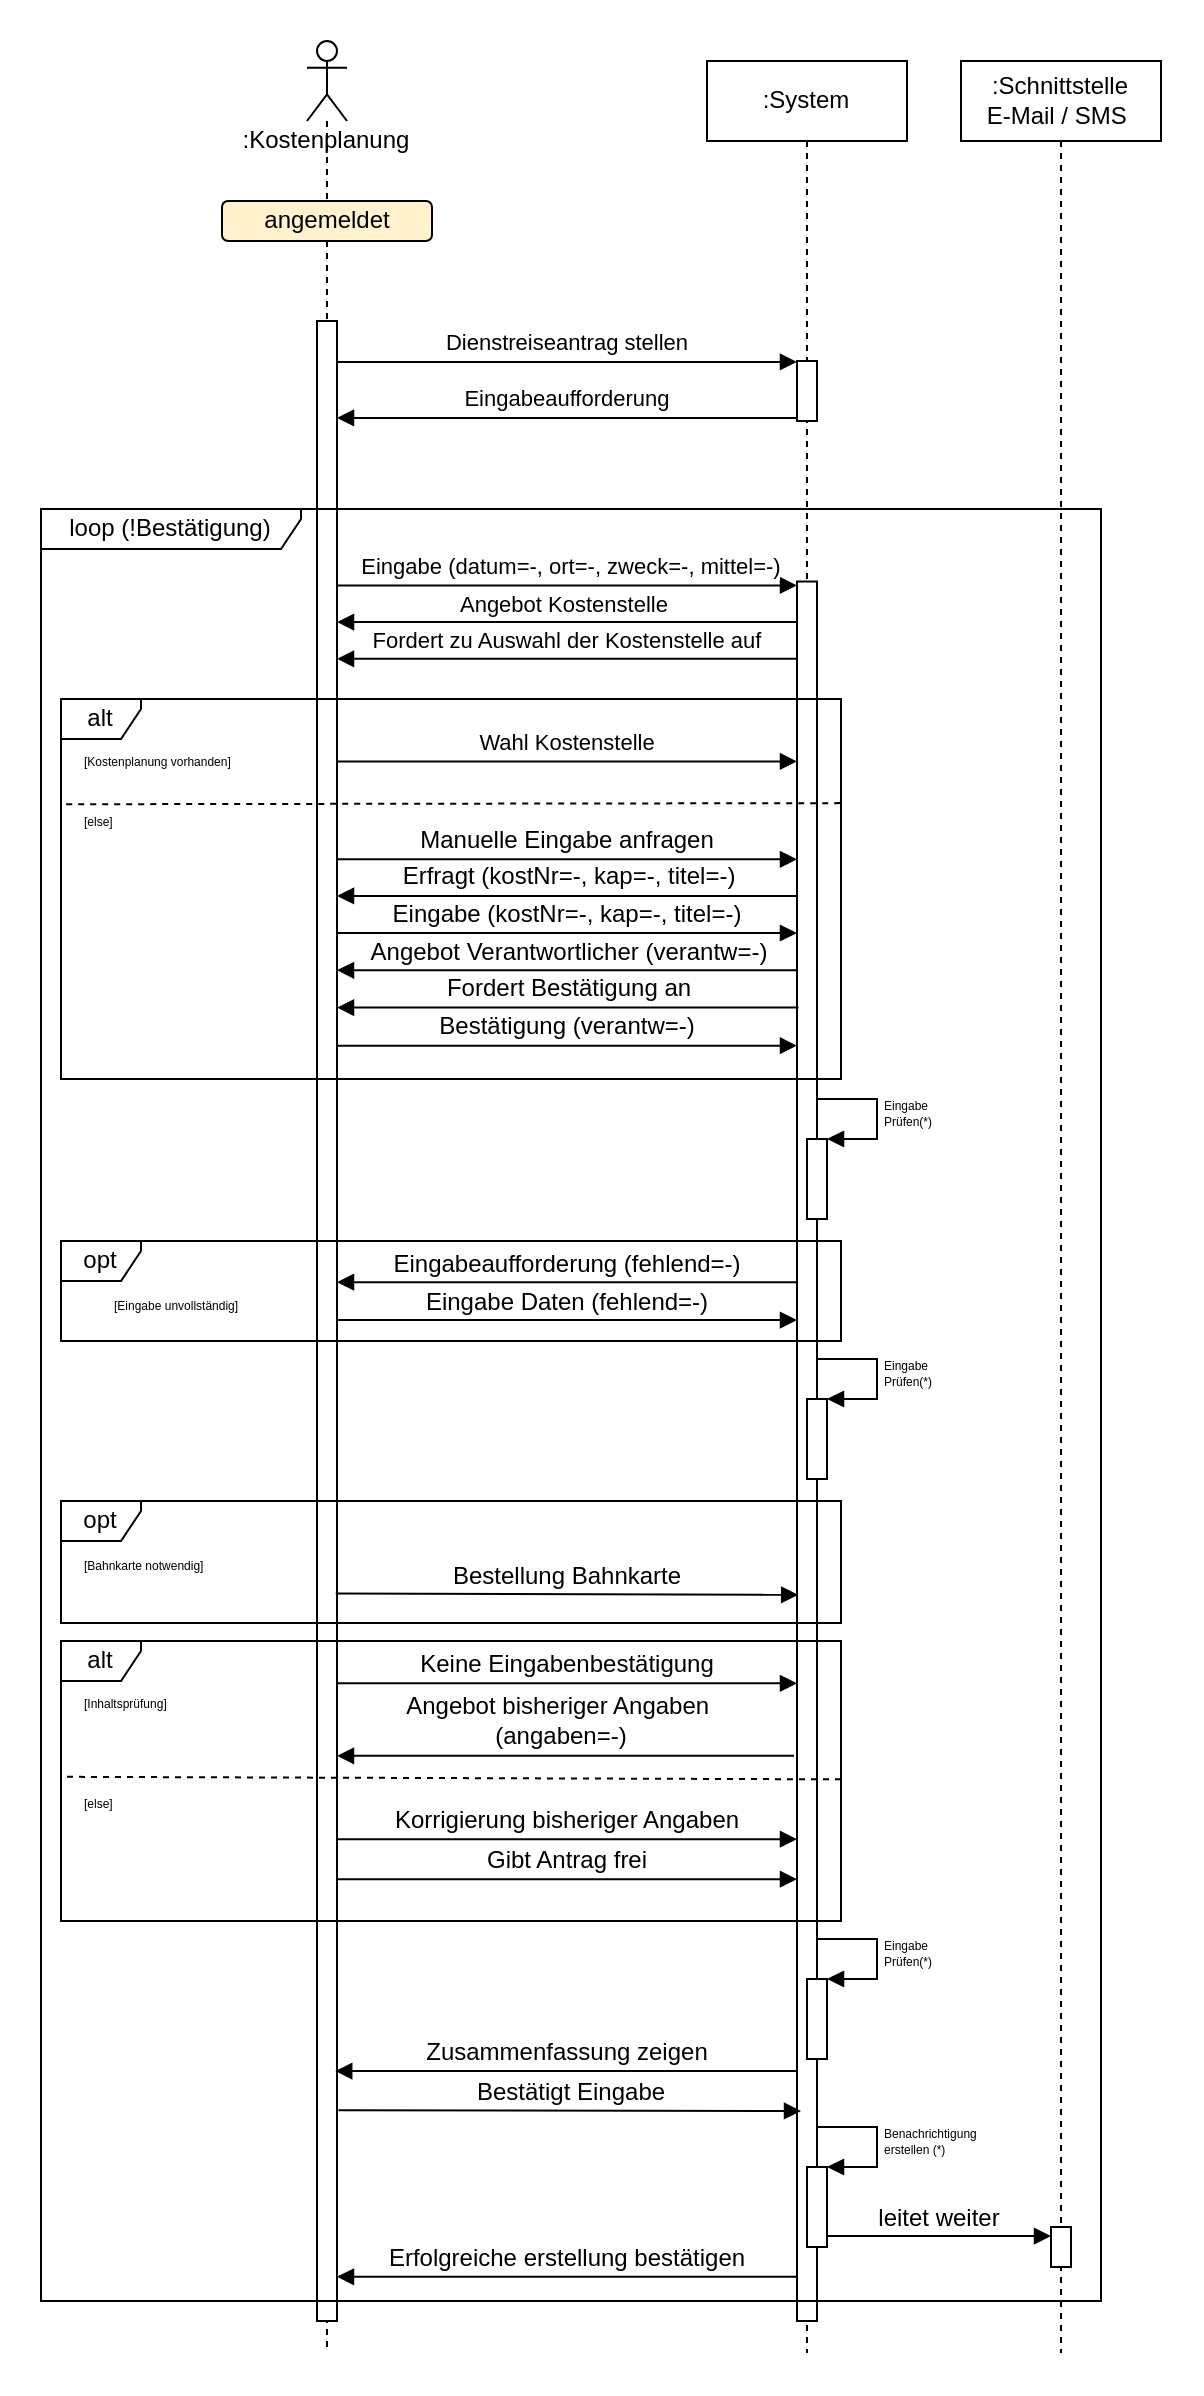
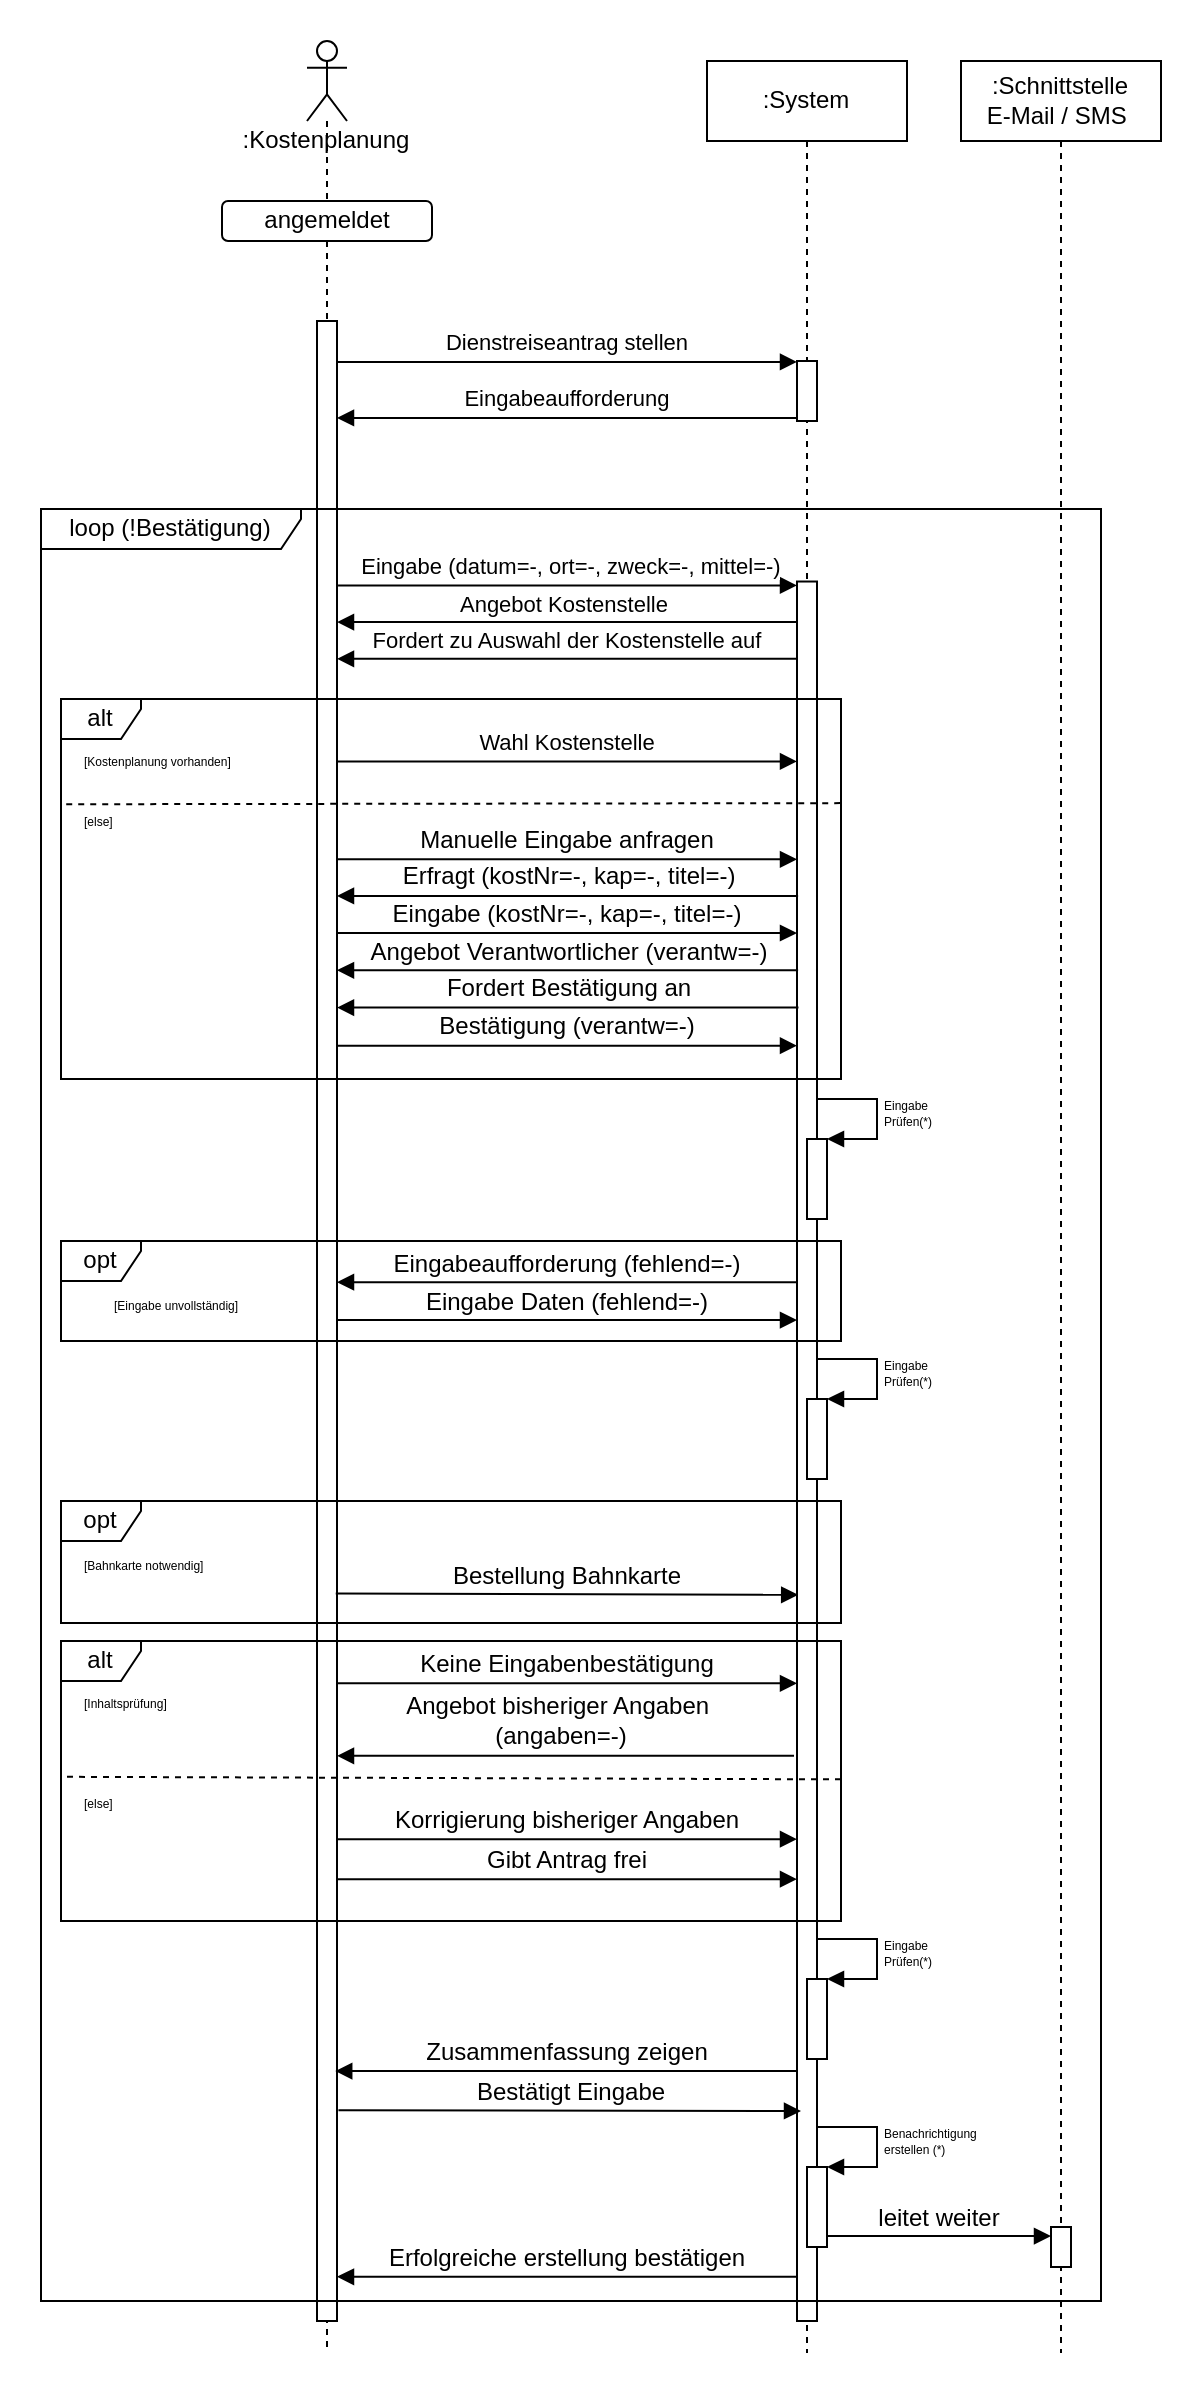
(327, 221) -> (327, 221)
